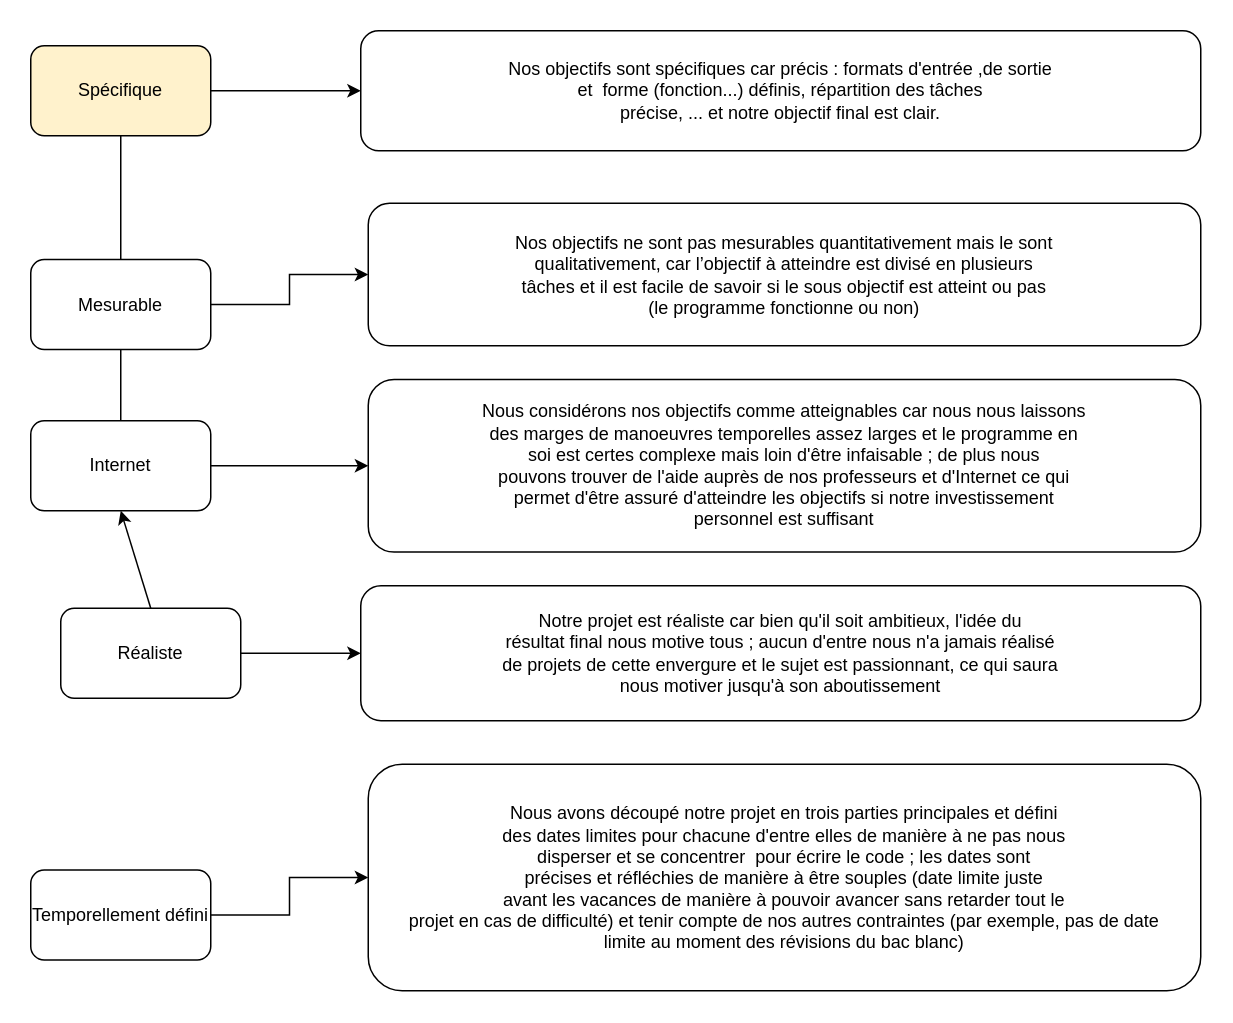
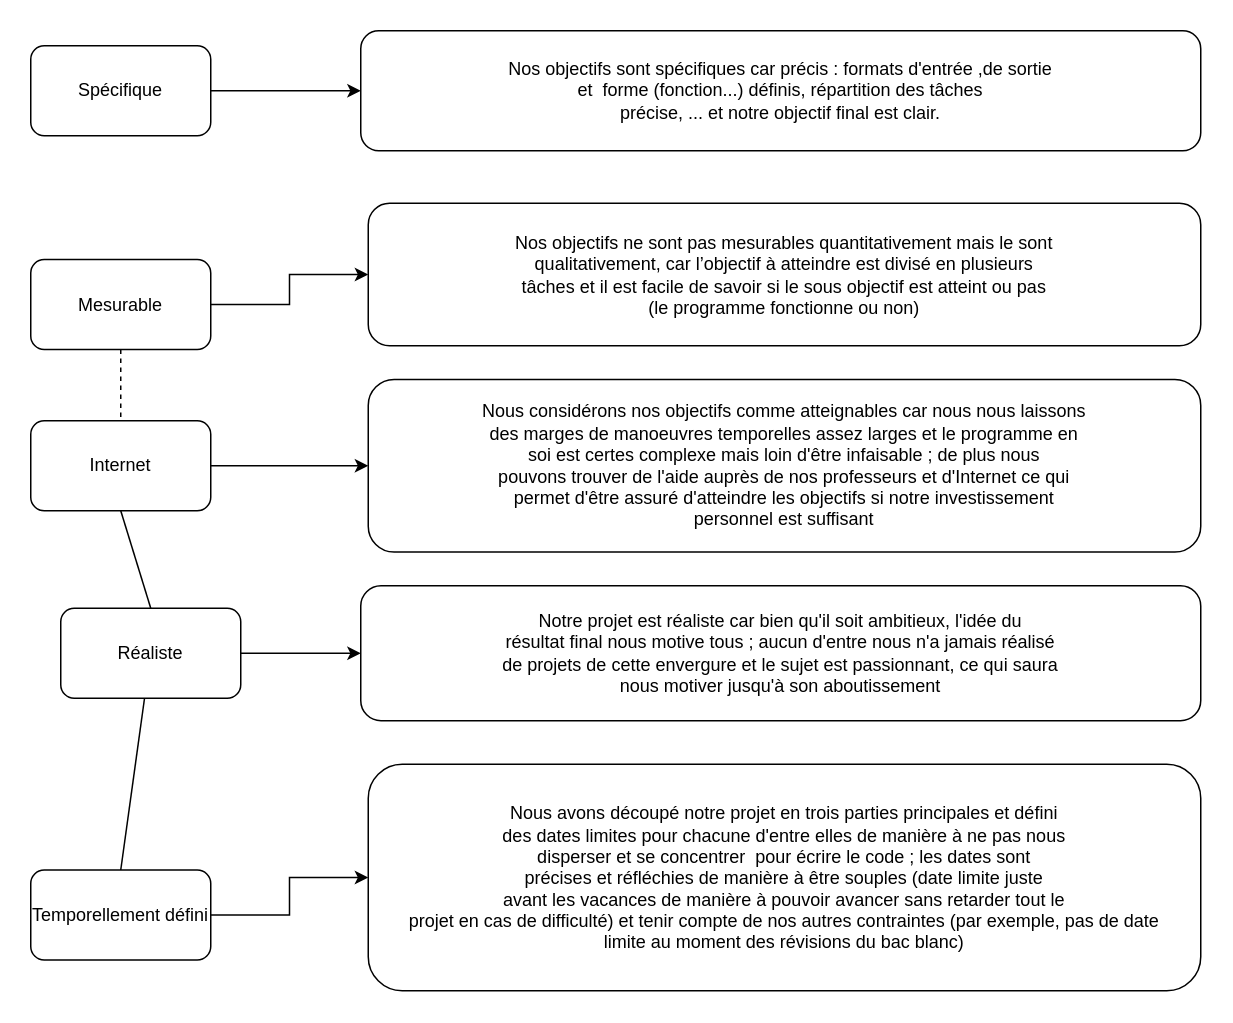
(121, 91) -> (121, 91)
(121, 198) -> none
(121, 386) -> (121, 386)
(124, 522) -> (123, 516)
none -> (133, 785)
